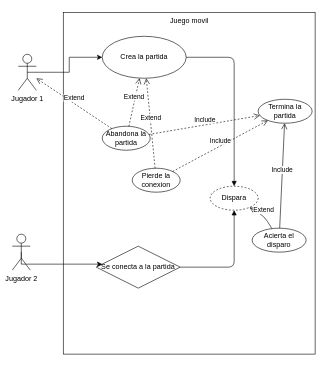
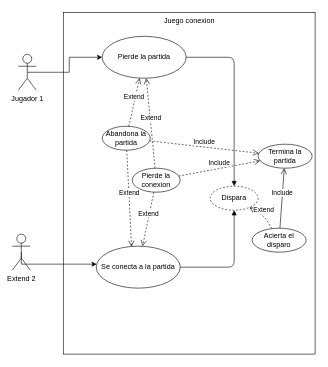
(190, 21) -> (190, 21)
(144, 57) -> (144, 57)
(74, 104) -> (129, 196)
(285, 111) -> (285, 156)
(263, 216) -> (263, 216)
none -> (149, 217)
(138, 267) -> (138, 267)
(22, 279) -> (22, 279)
